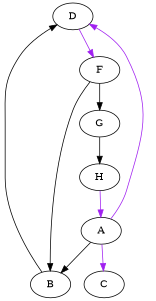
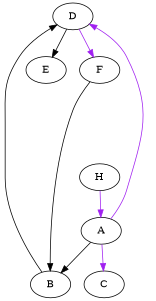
none -> (46, 70)
(100, 124) -> none
